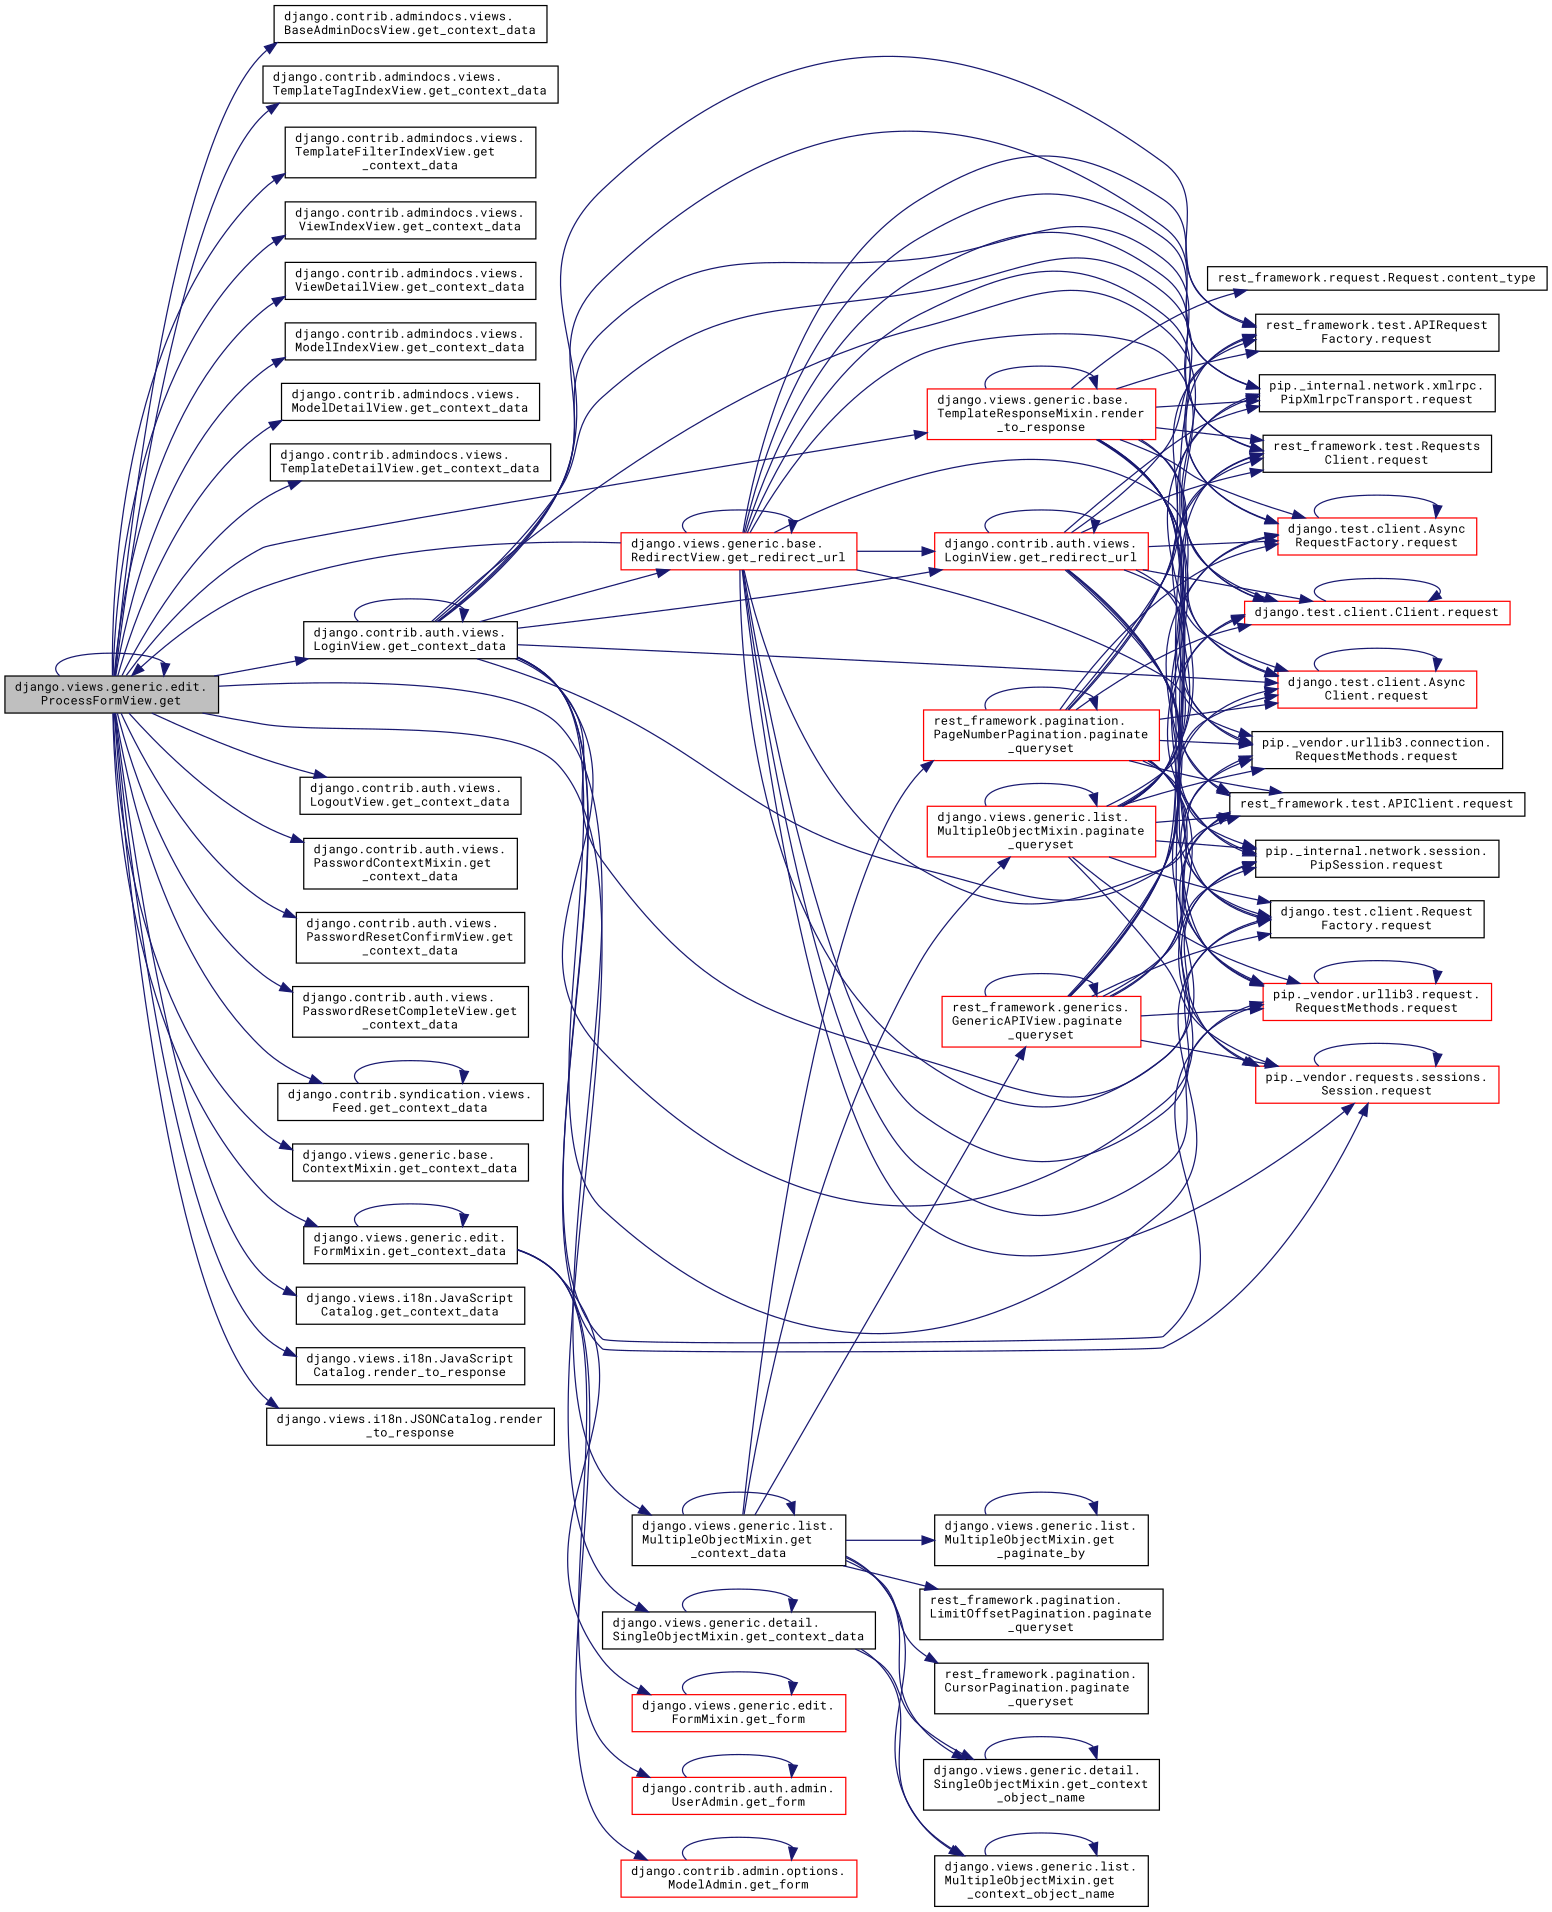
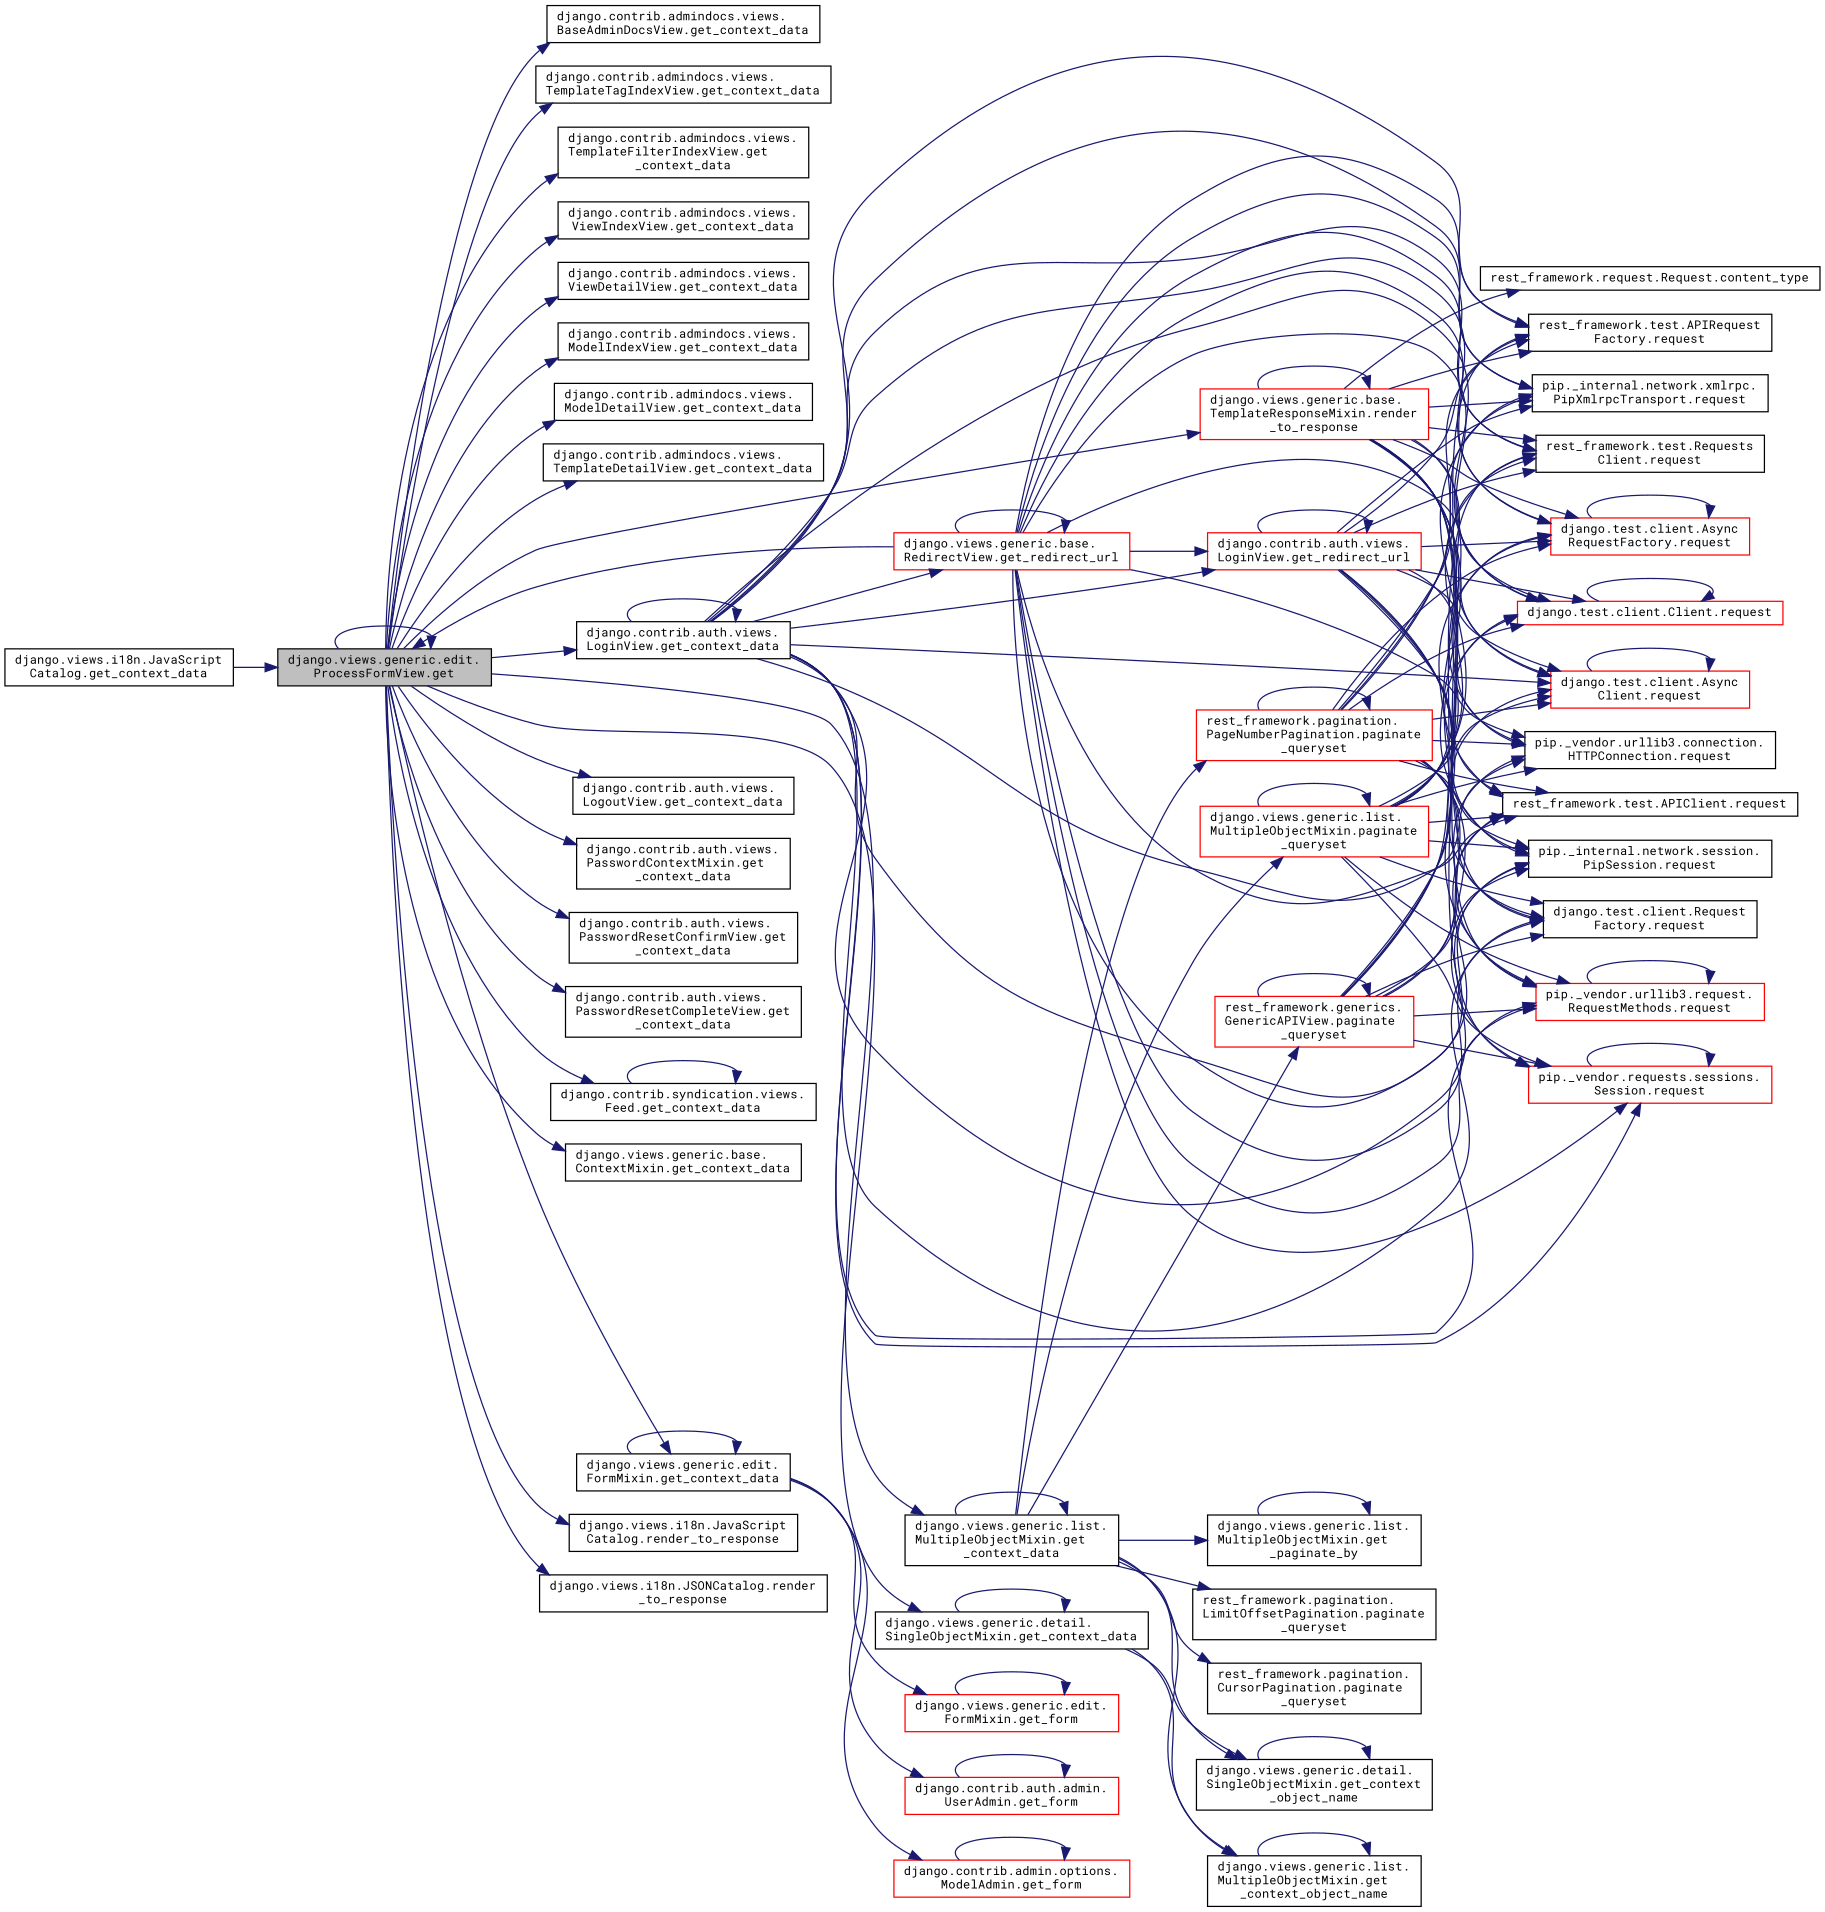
(1377, 750) -> (1650, 750)
(183, 1090) -> (249, 667)
